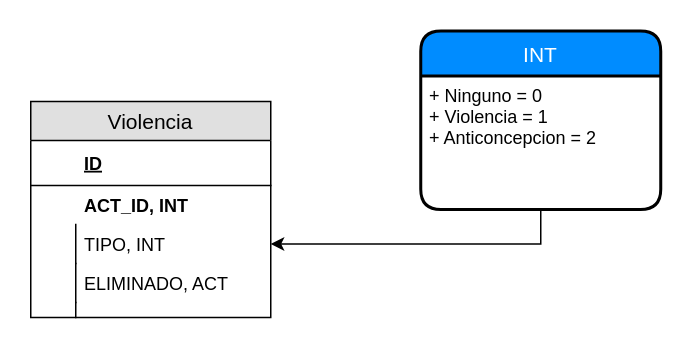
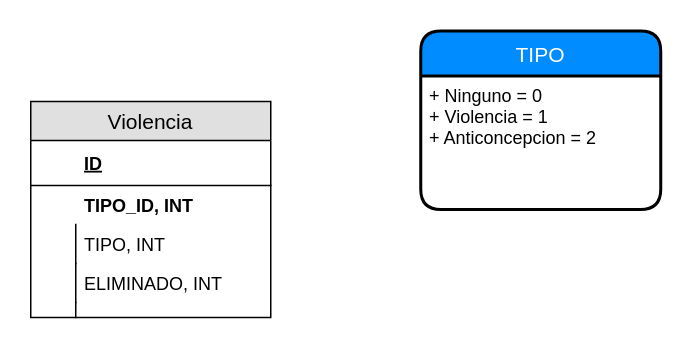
(540, 55) -> (540, 55)
(135, 206) -> (140, 206)
(427, 244) -> none
(150, 284) -> (150, 284)
